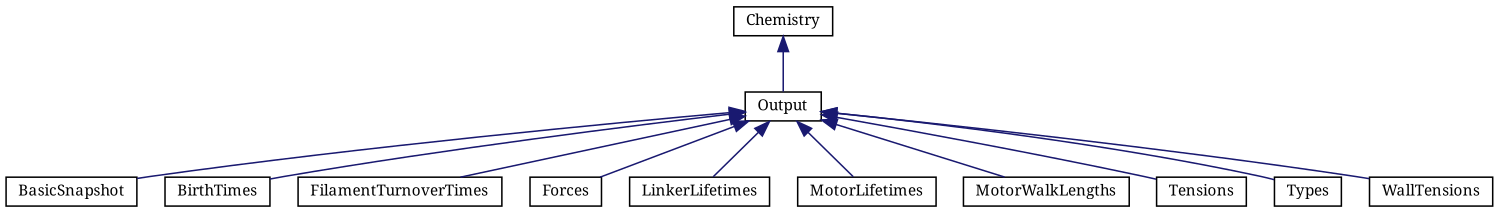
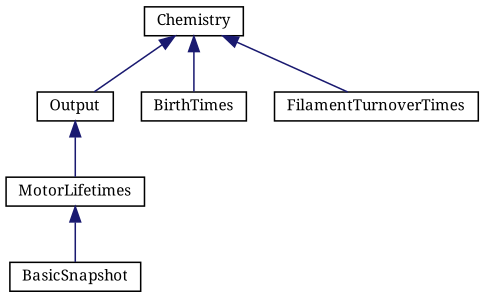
(433, 142) -> (75, 242)
(488, 145) -> (194, 72)
(595, 148) -> (292, 67)
(566, 192) -> none
(700, 192) -> none
(1046, 192) -> none
(1201, 192) -> none
(1308, 192) -> none
(1431, 192) -> none
